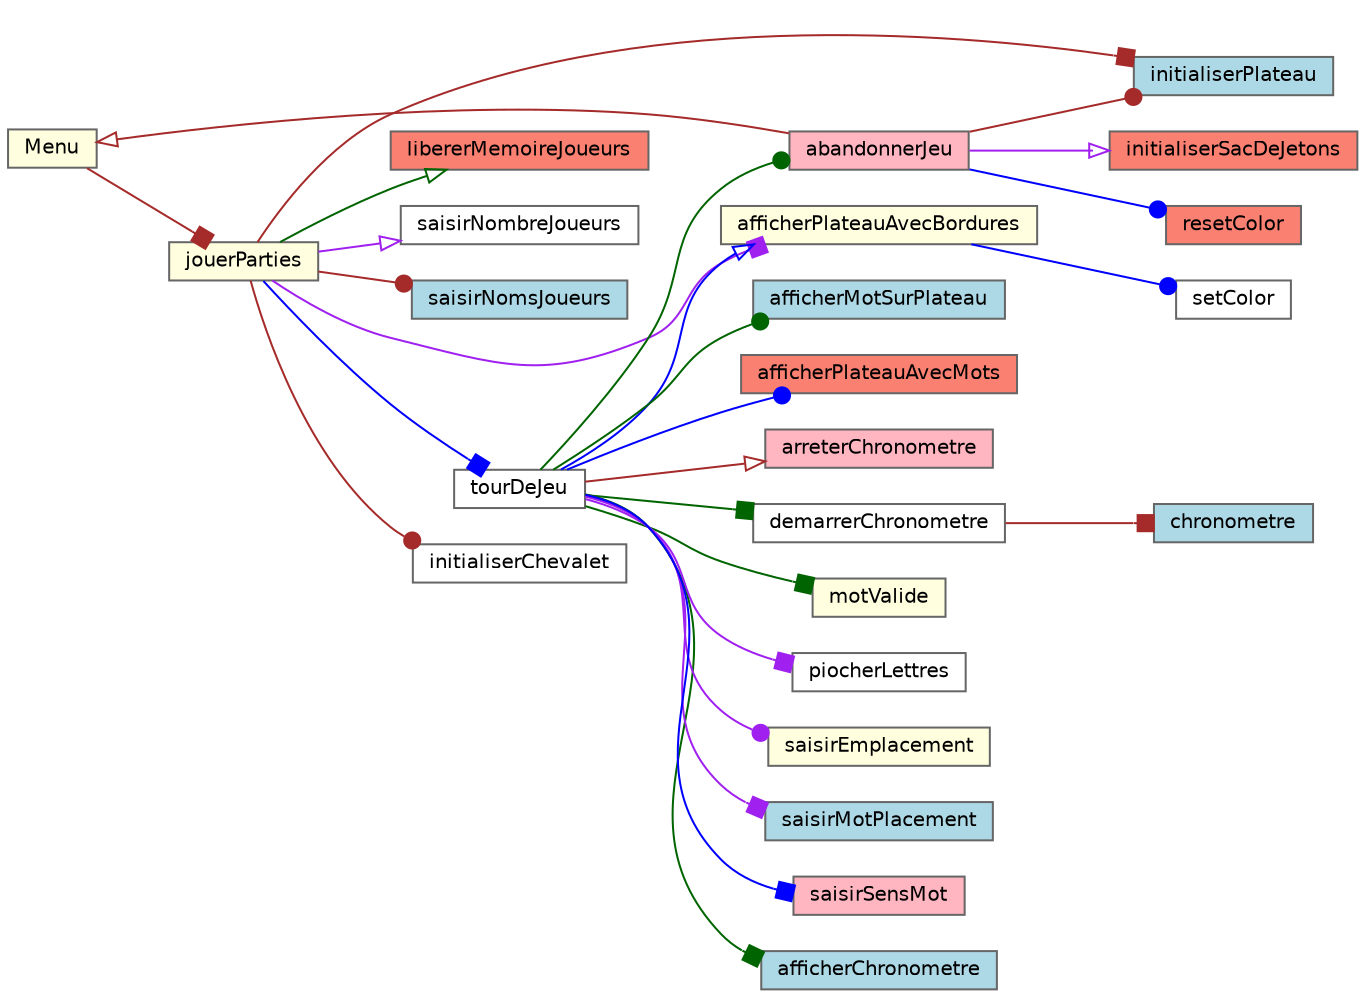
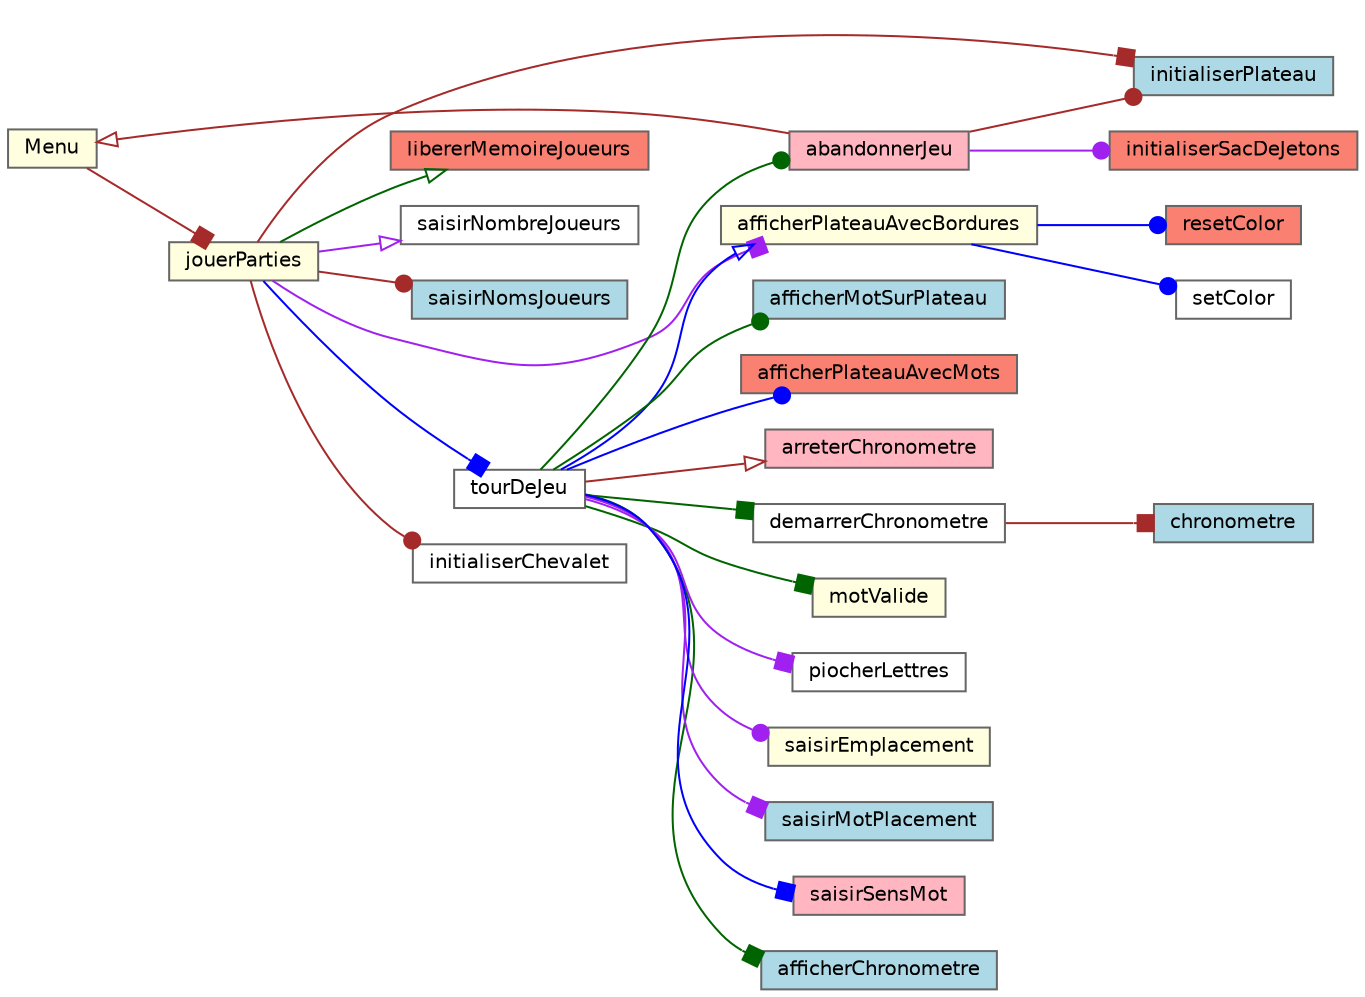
(1031, 151) -> (1031, 151)
(1060, 189) -> (1093, 225)
